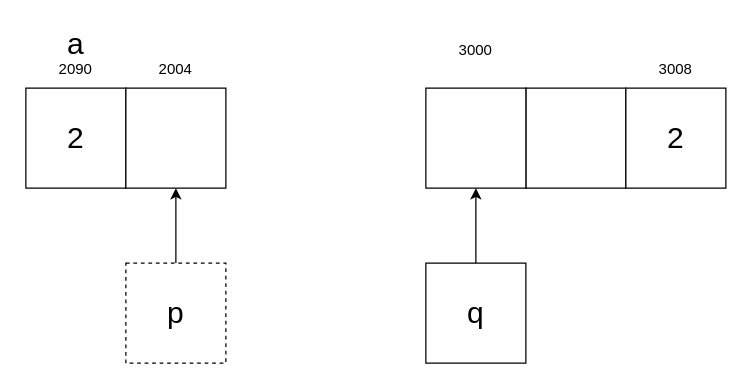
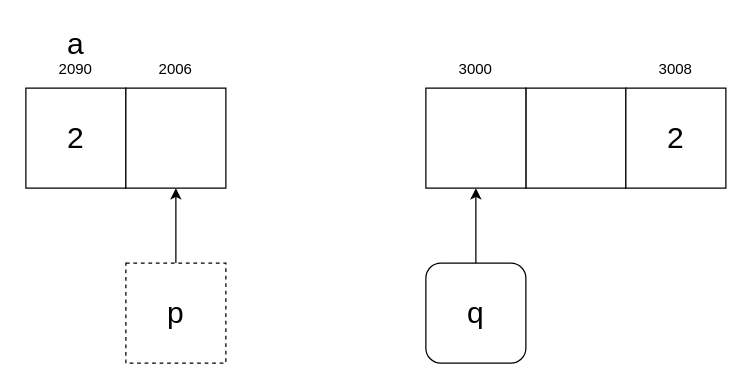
(476, 51) -> (476, 69)
(176, 69) -> (176, 69)
(476, 313) -> (476, 313)
